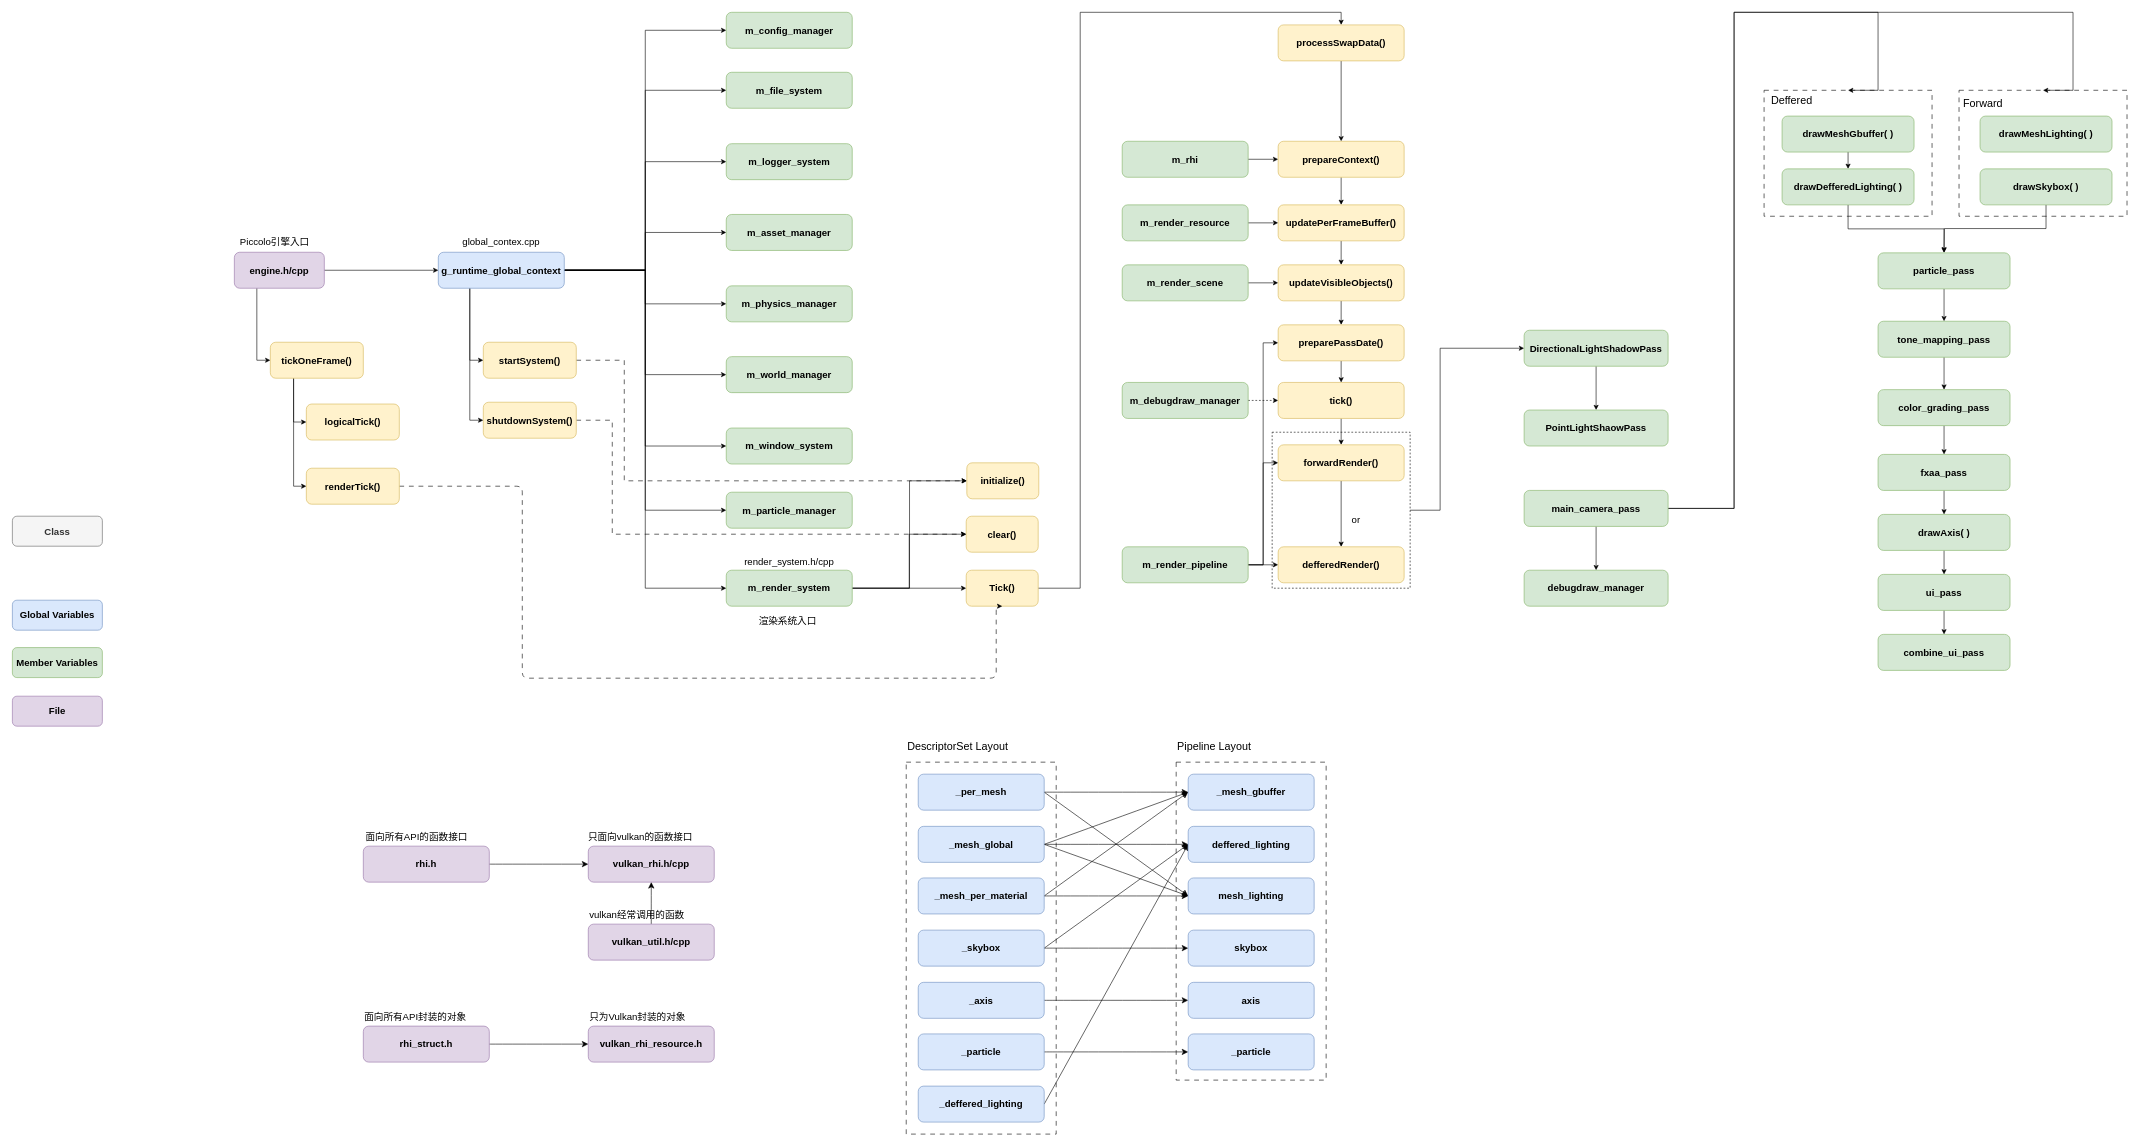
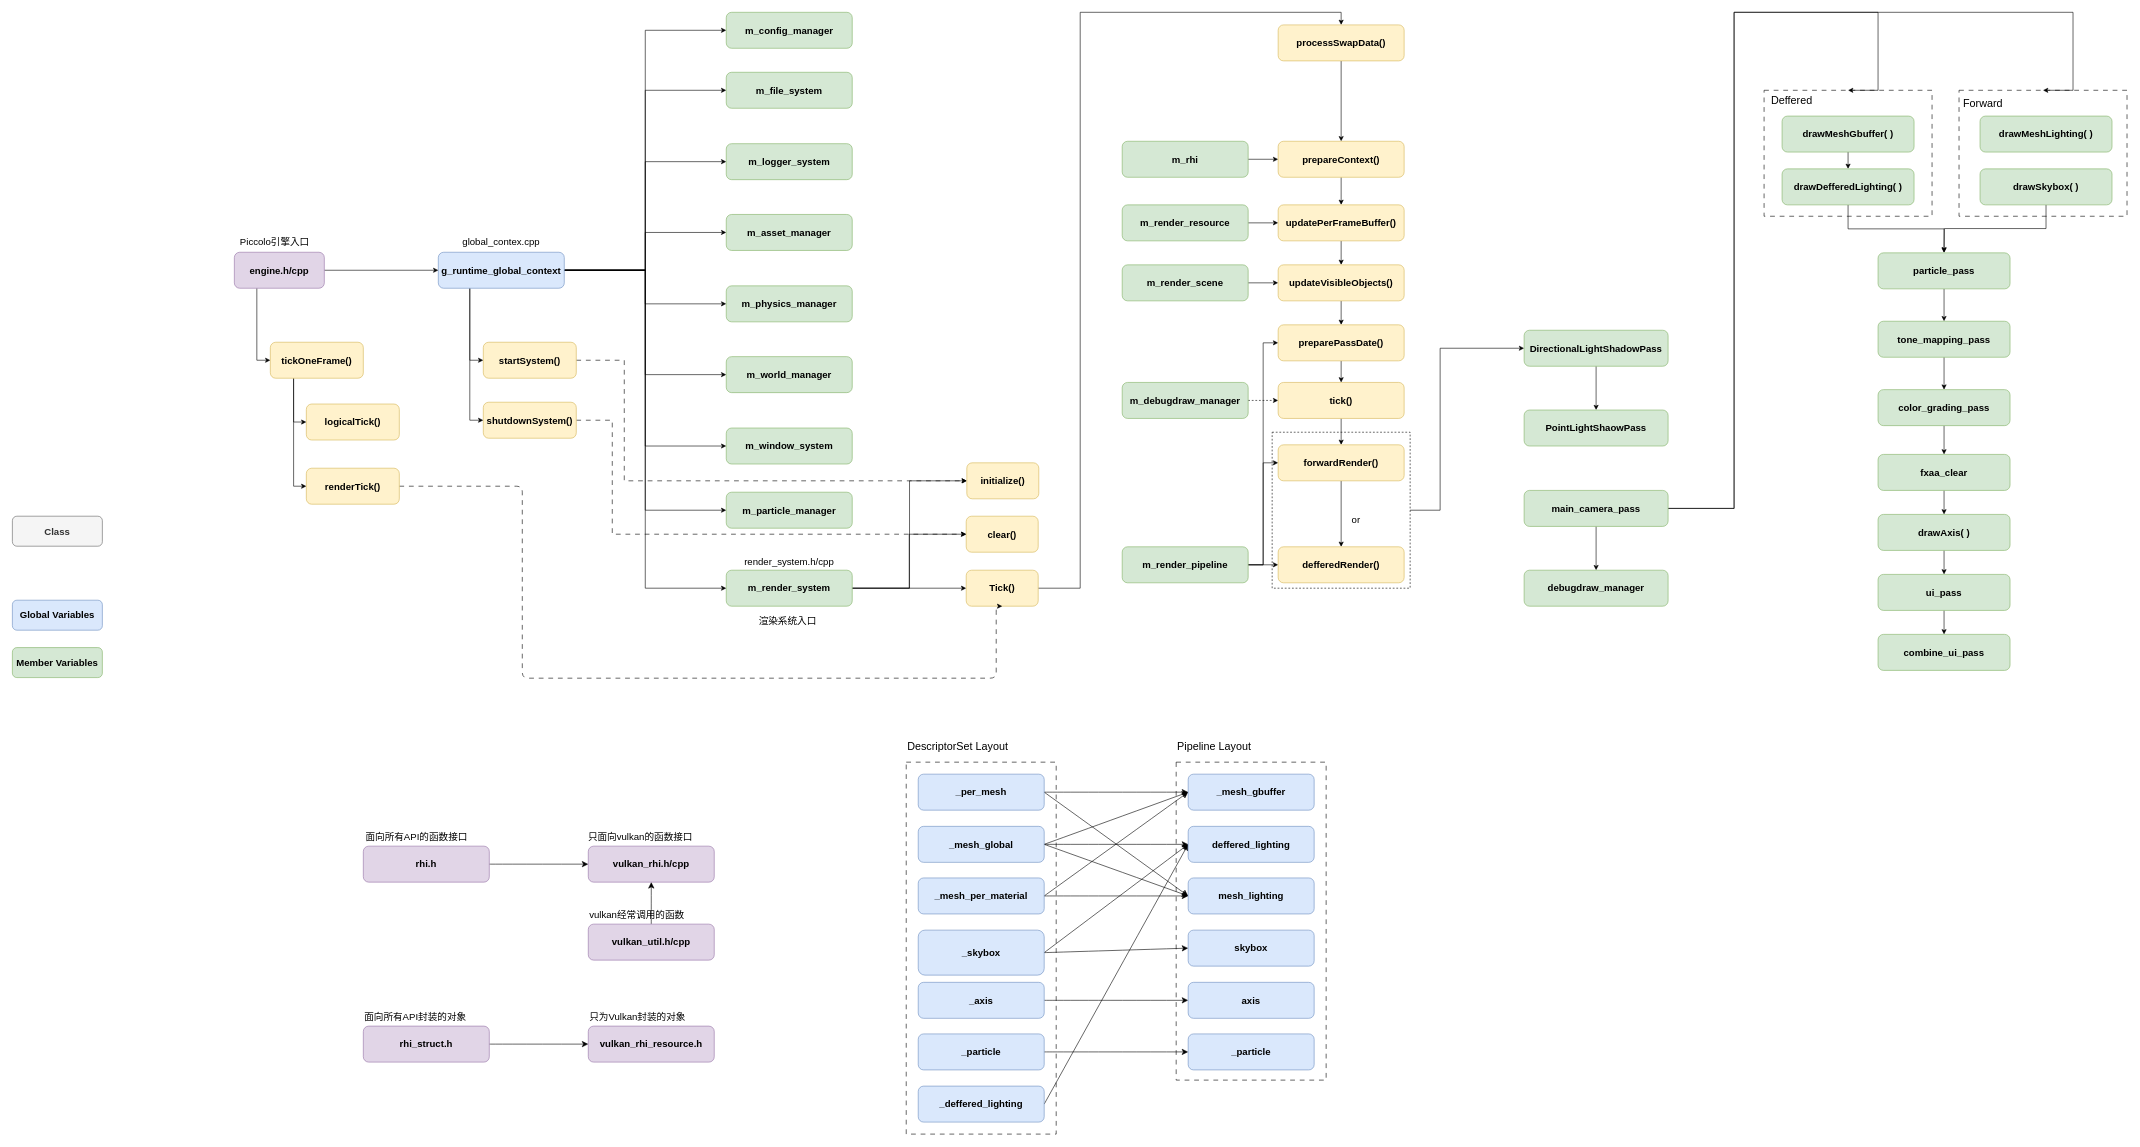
(1944, 473) -> (1944, 473)
(57, 711) -> none
(981, 948) -> (981, 953)
